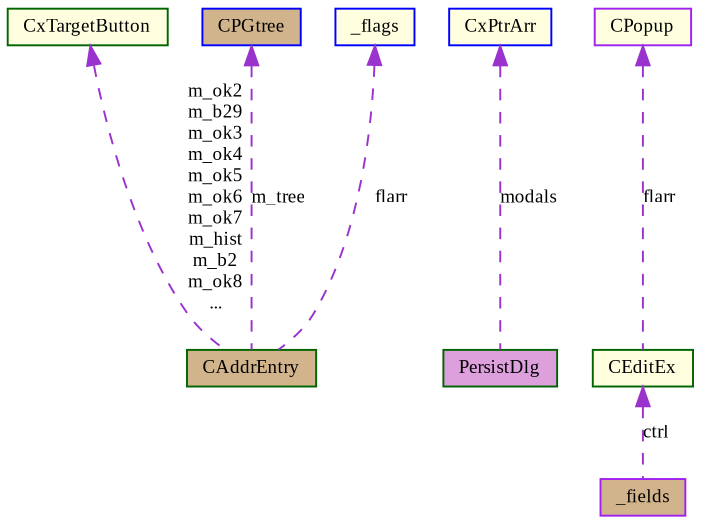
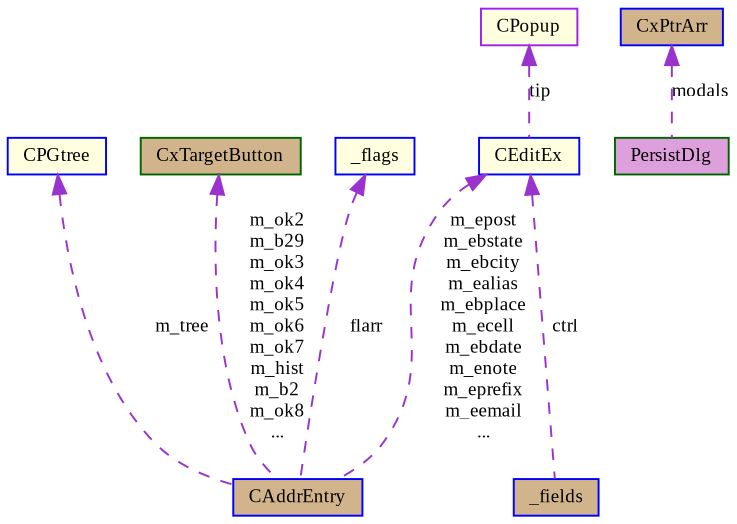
(88, 27) -> (221, 156)
(252, 27) -> (57, 156)
(500, 27) -> (672, 27)
(659, 198) -> (541, 92)
none -> (411, 336)
(252, 368) -> (298, 497)
(643, 368) -> (529, 156)
(643, 497) -> (556, 497)
